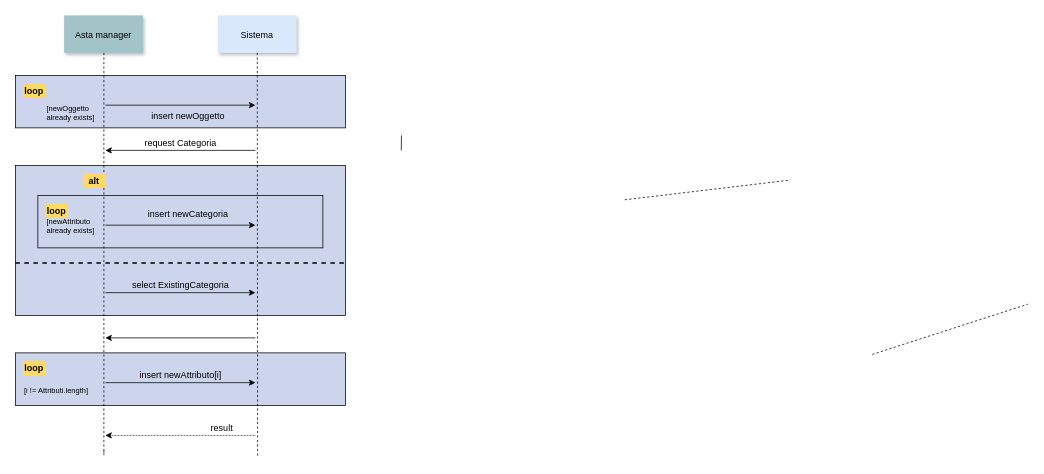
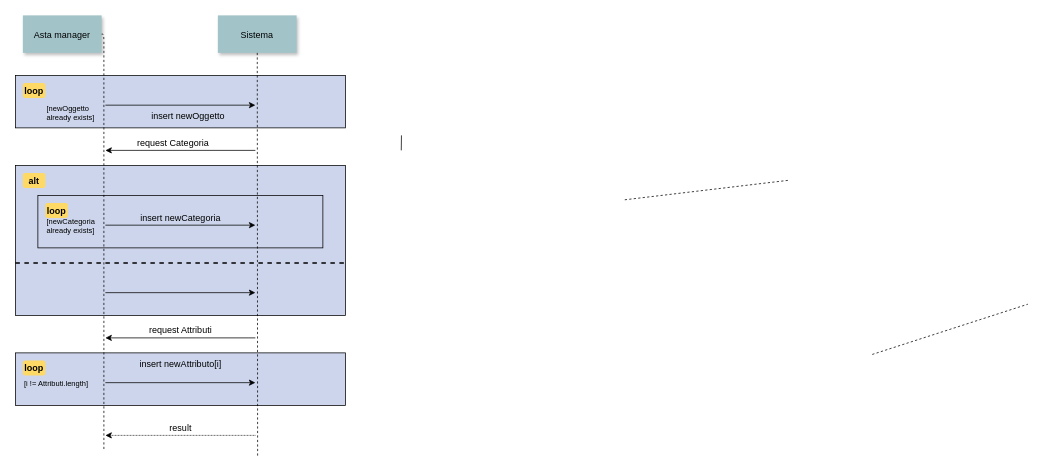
(104, 34) -> (62, 34)
(257, 34) -> (257, 34)
(180, 143) -> (173, 143)
(94, 180) -> (34, 180)
(188, 214) -> (180, 218)
(75, 225) -> (75, 225)
(180, 285) -> none
none -> (180, 330)
(180, 375) -> (180, 364)
(57, 390) -> (57, 383)
(222, 428) -> (180, 428)
